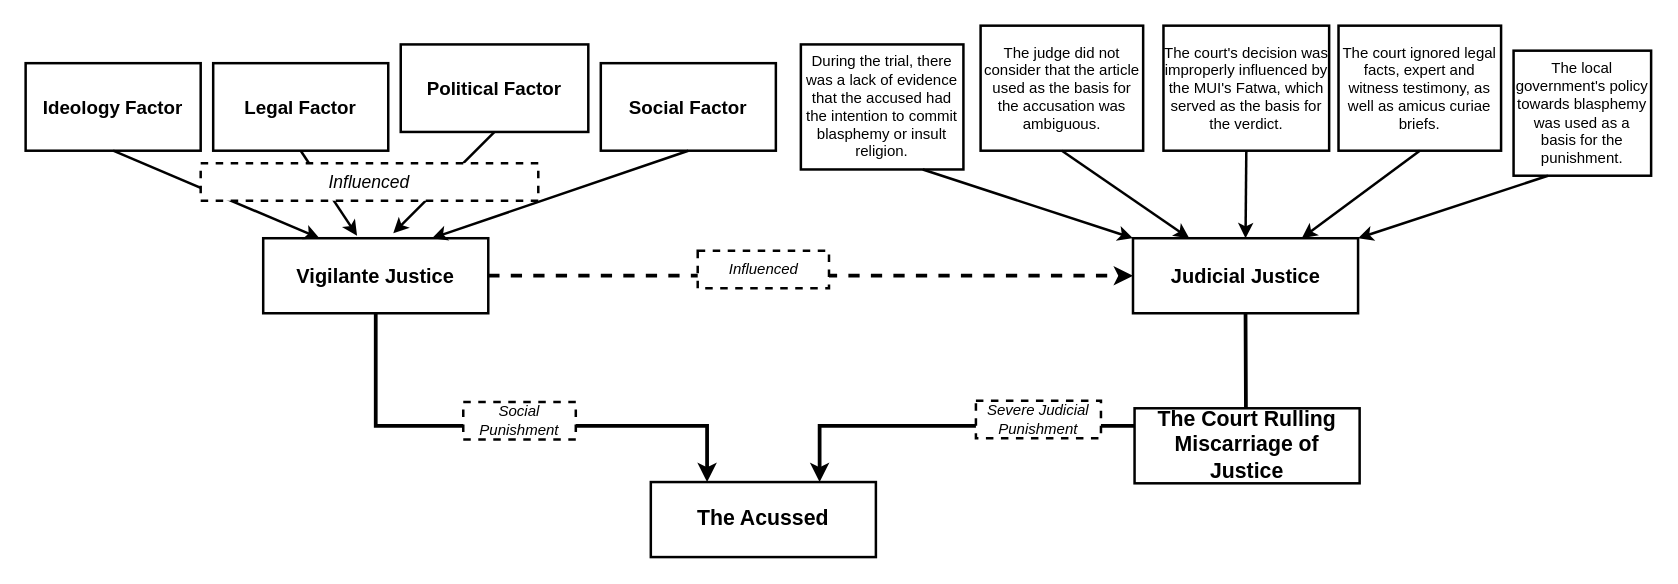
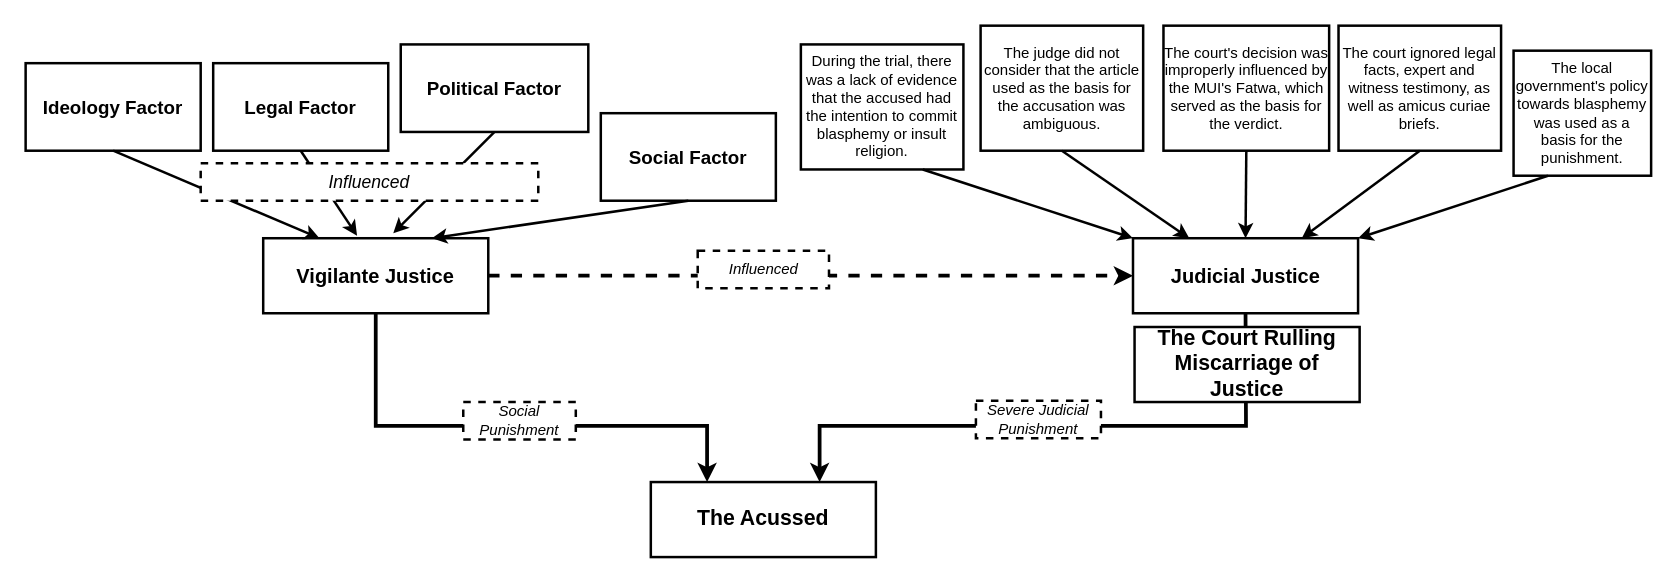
(688, 107) -> (688, 157)
(1247, 446) -> (1247, 364)
